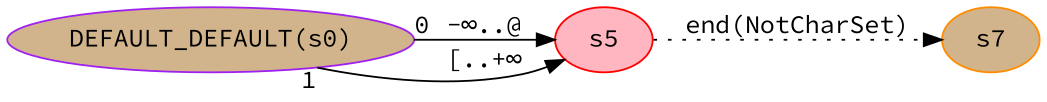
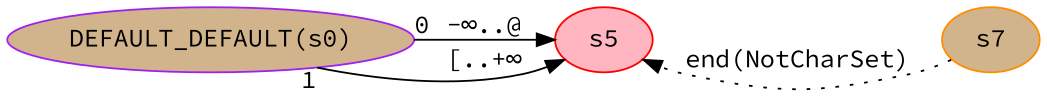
(788, 40) -> (807, 89)
